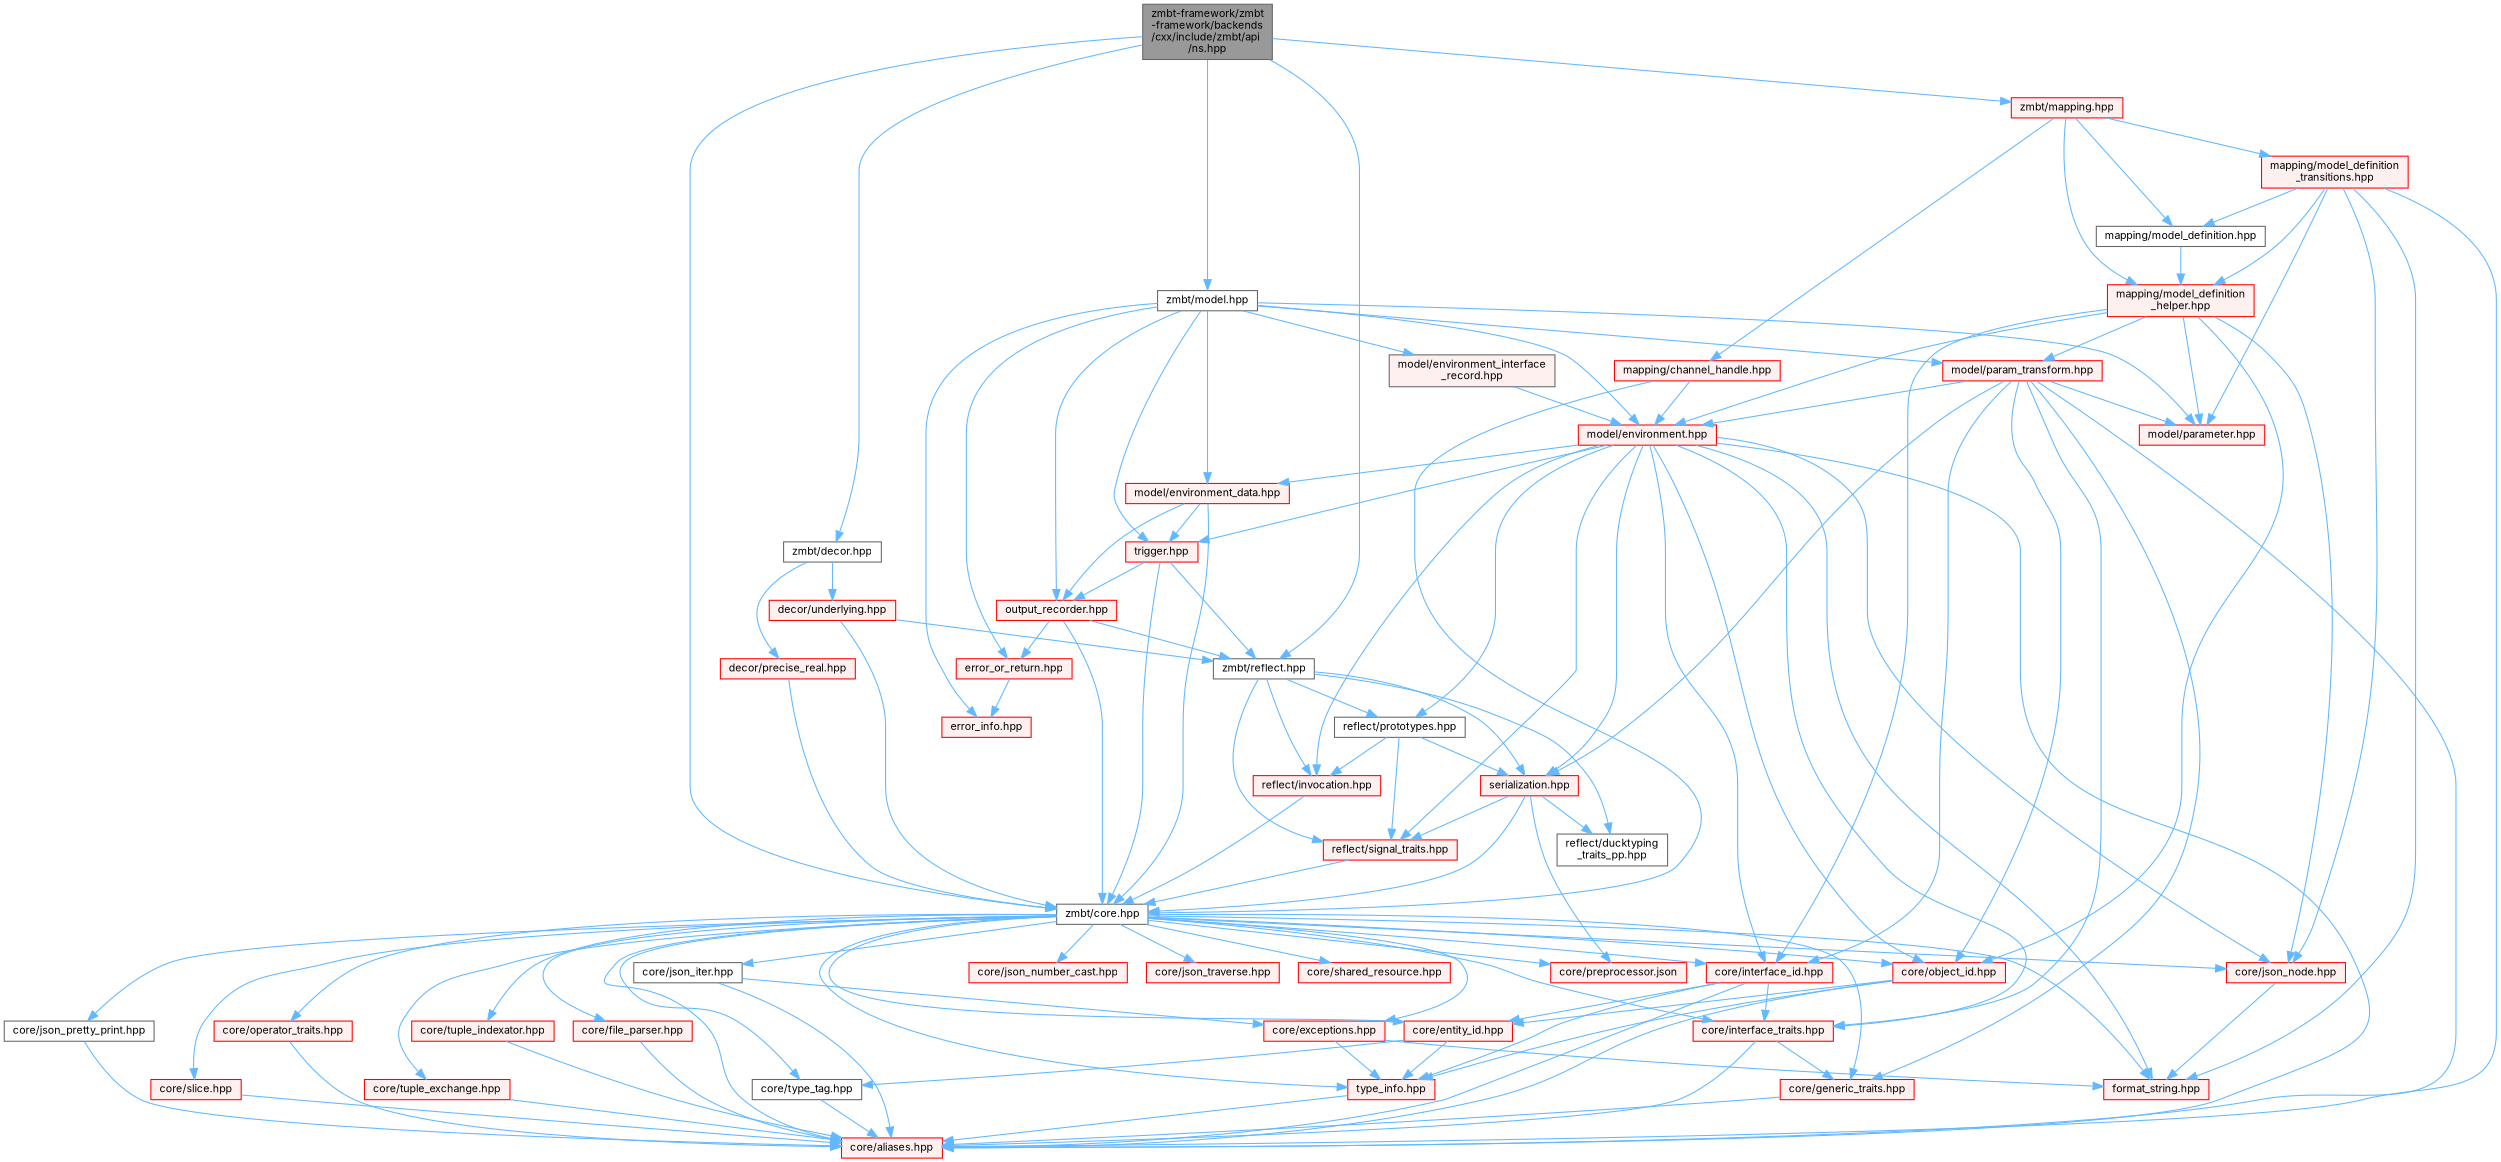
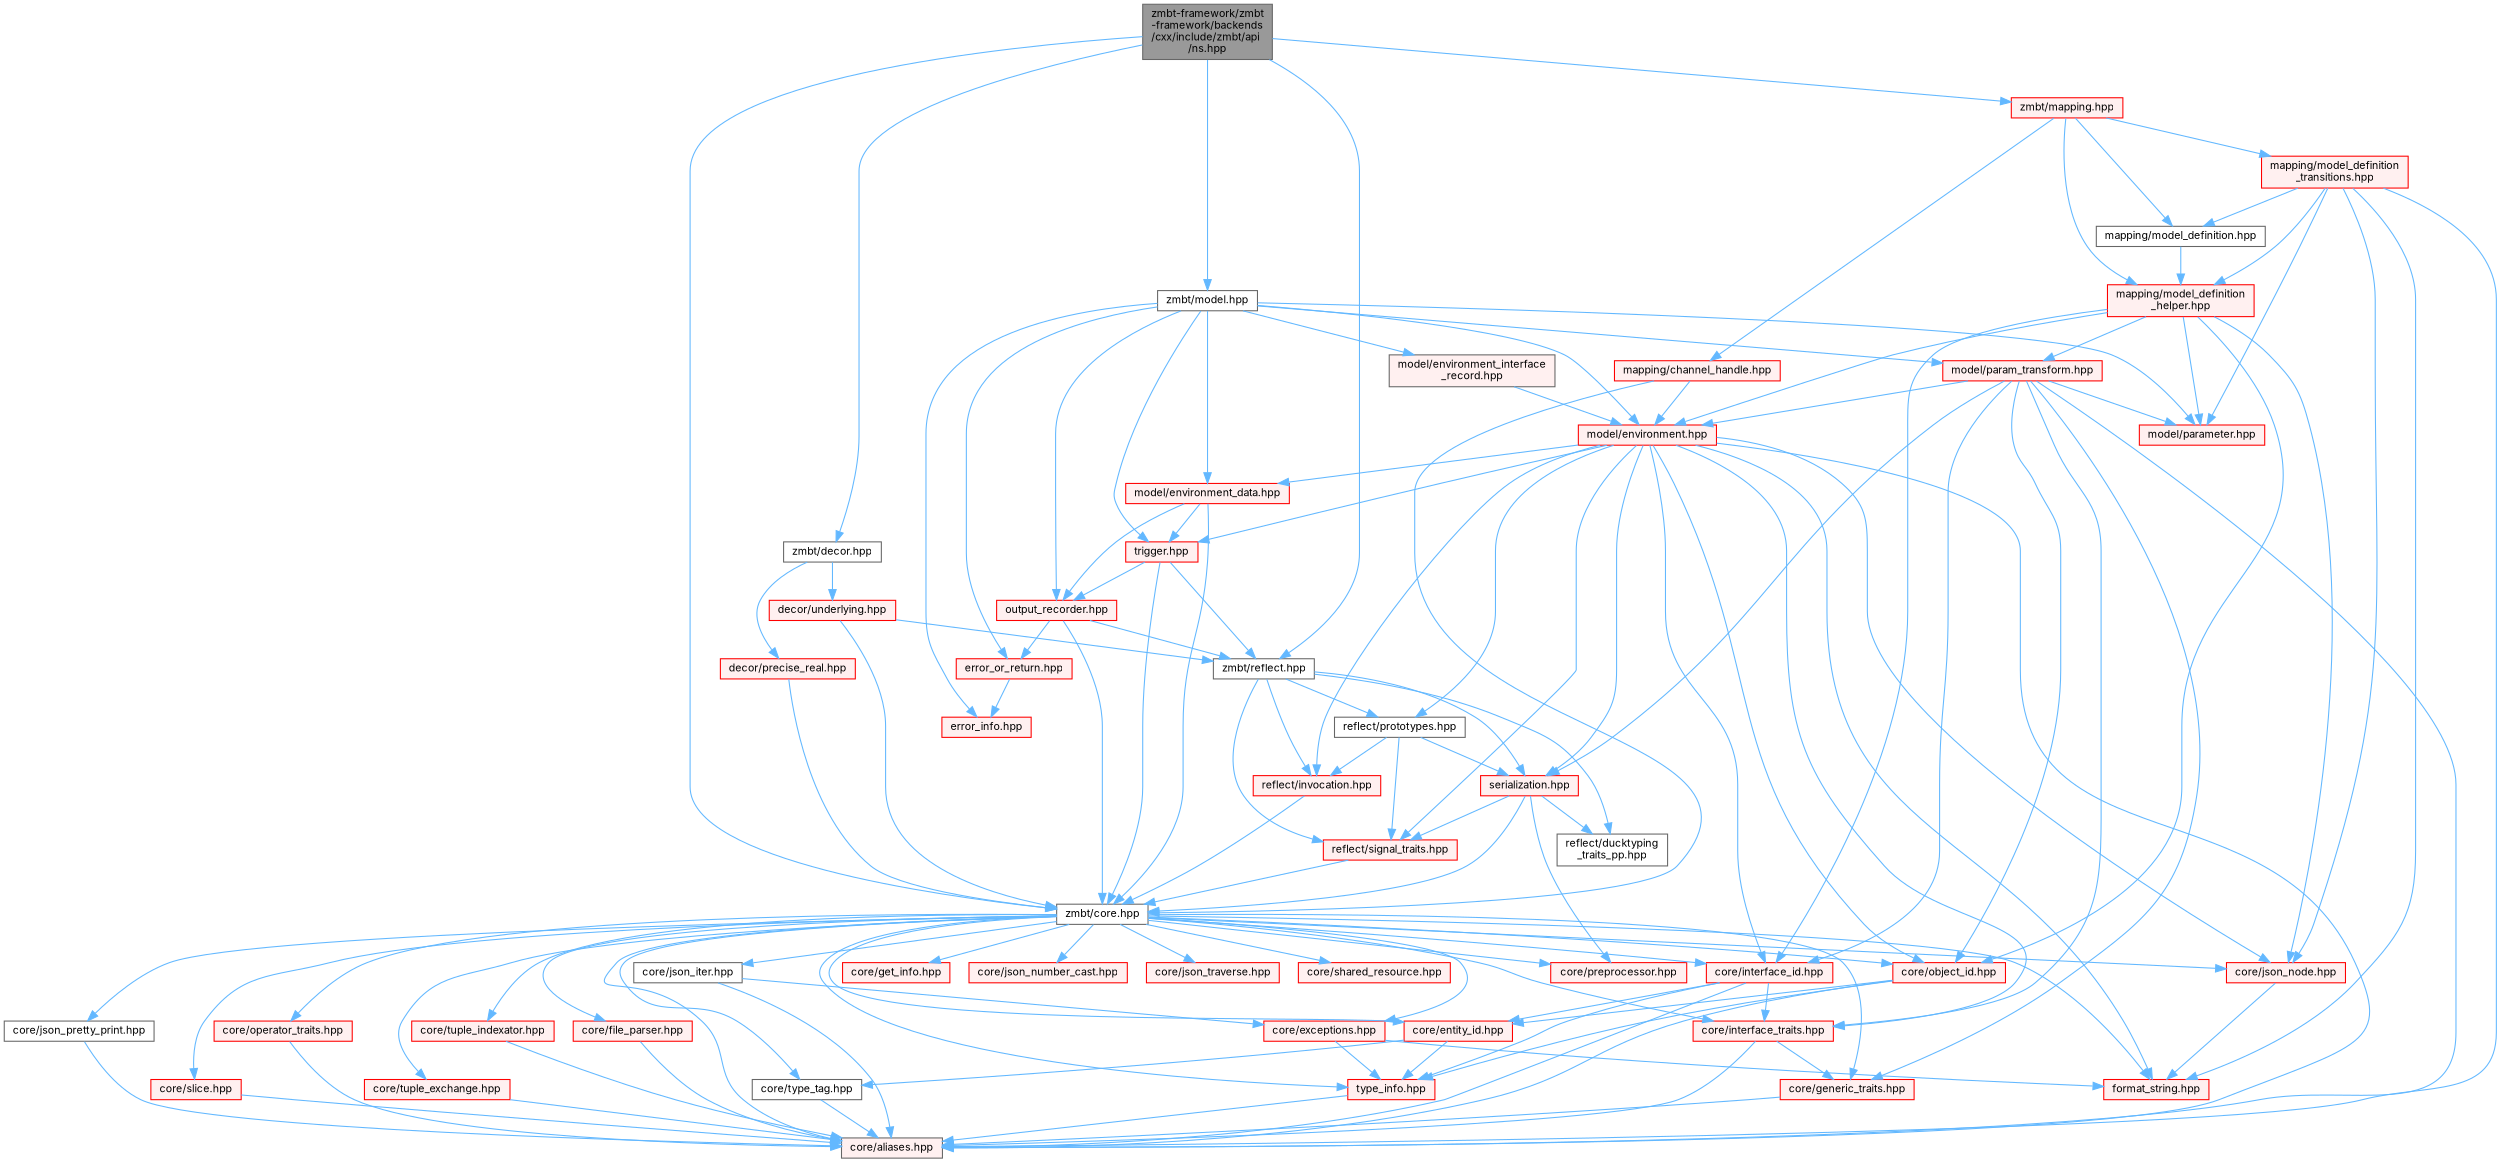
none -> (896, 973)
(1619, 973) -> (1619, 973)
(892, 1148) -> (892, 1148)
